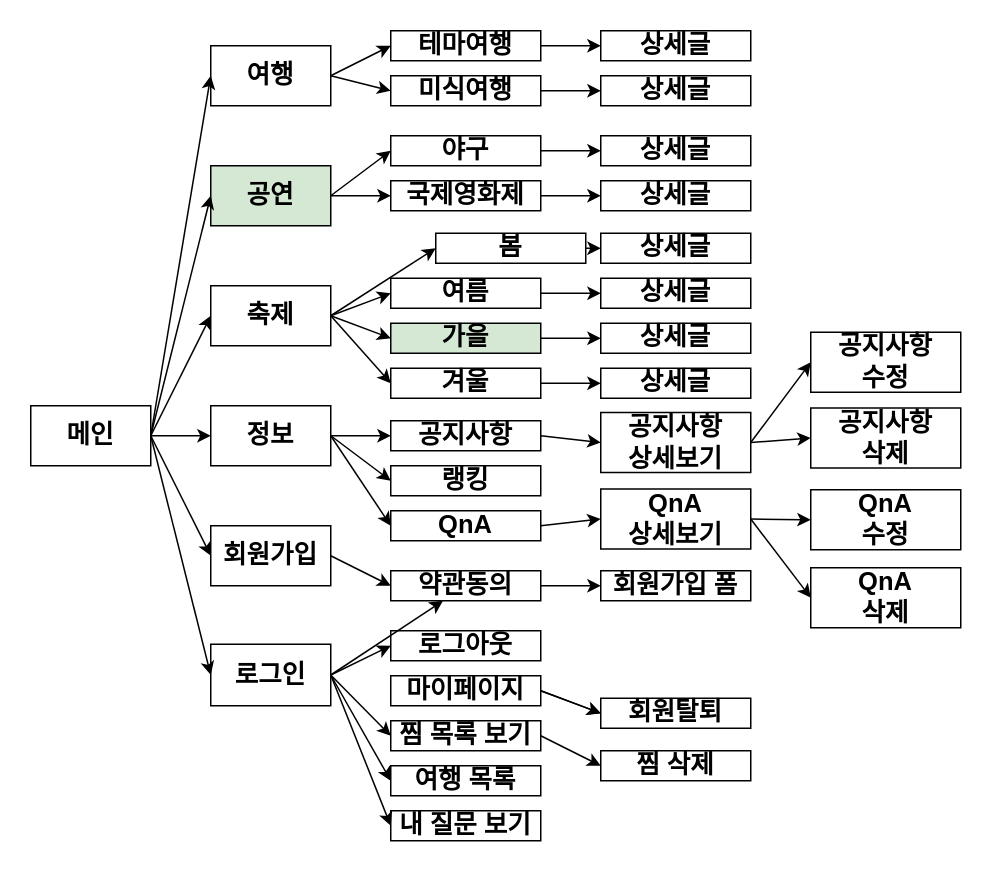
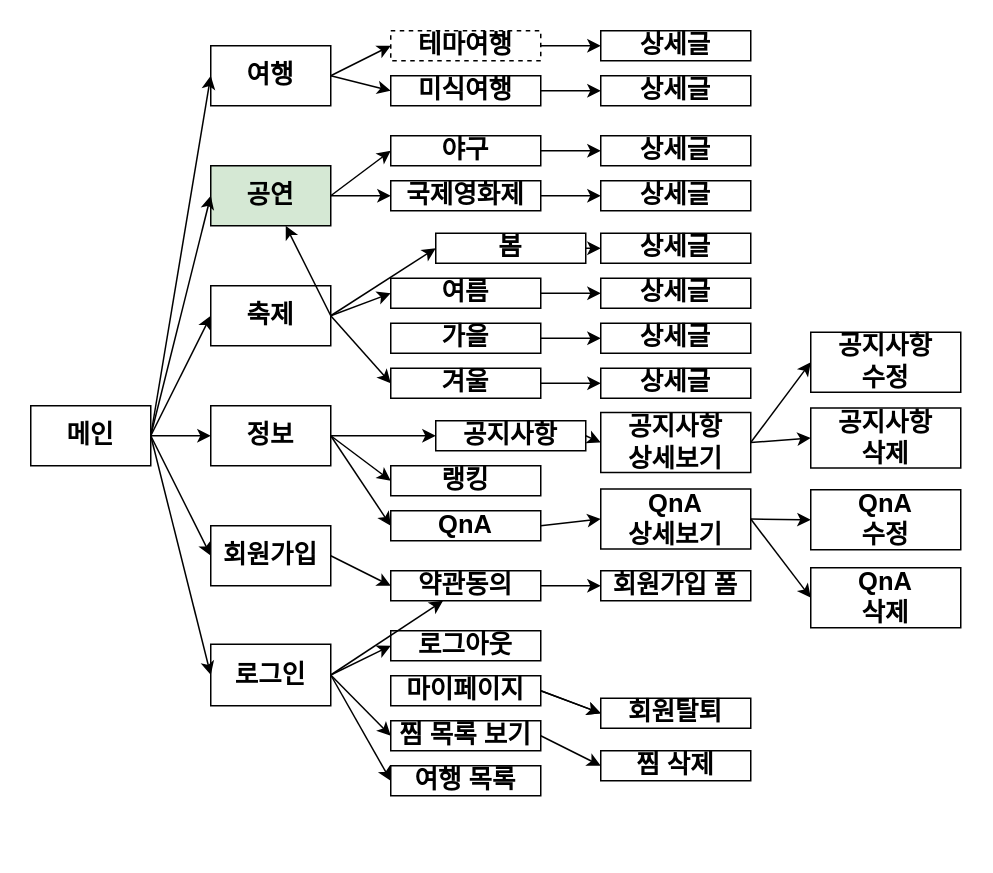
(466, 46) -> (466, 46)
(358, 326) -> (310, 274)
(466, 338) -> (466, 338)
(466, 436) -> (511, 436)
(362, 752) -> none
(466, 826) -> none
